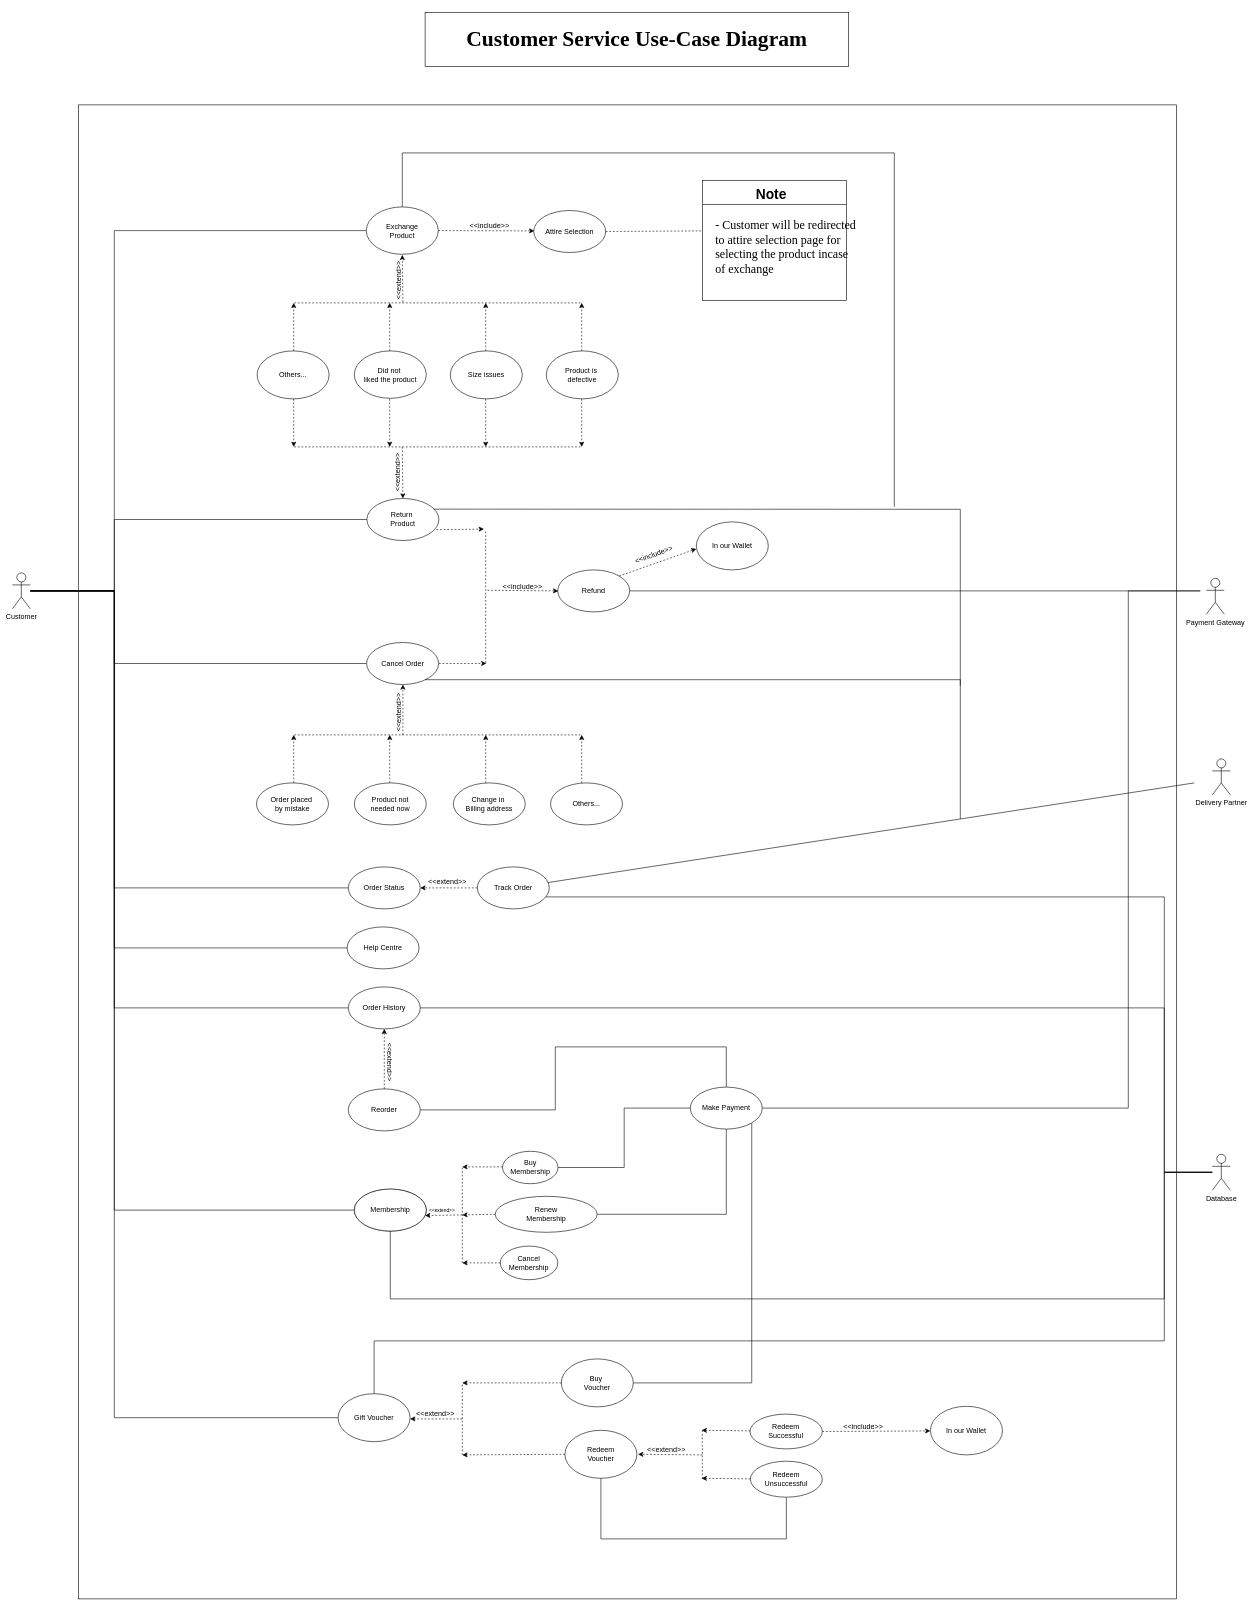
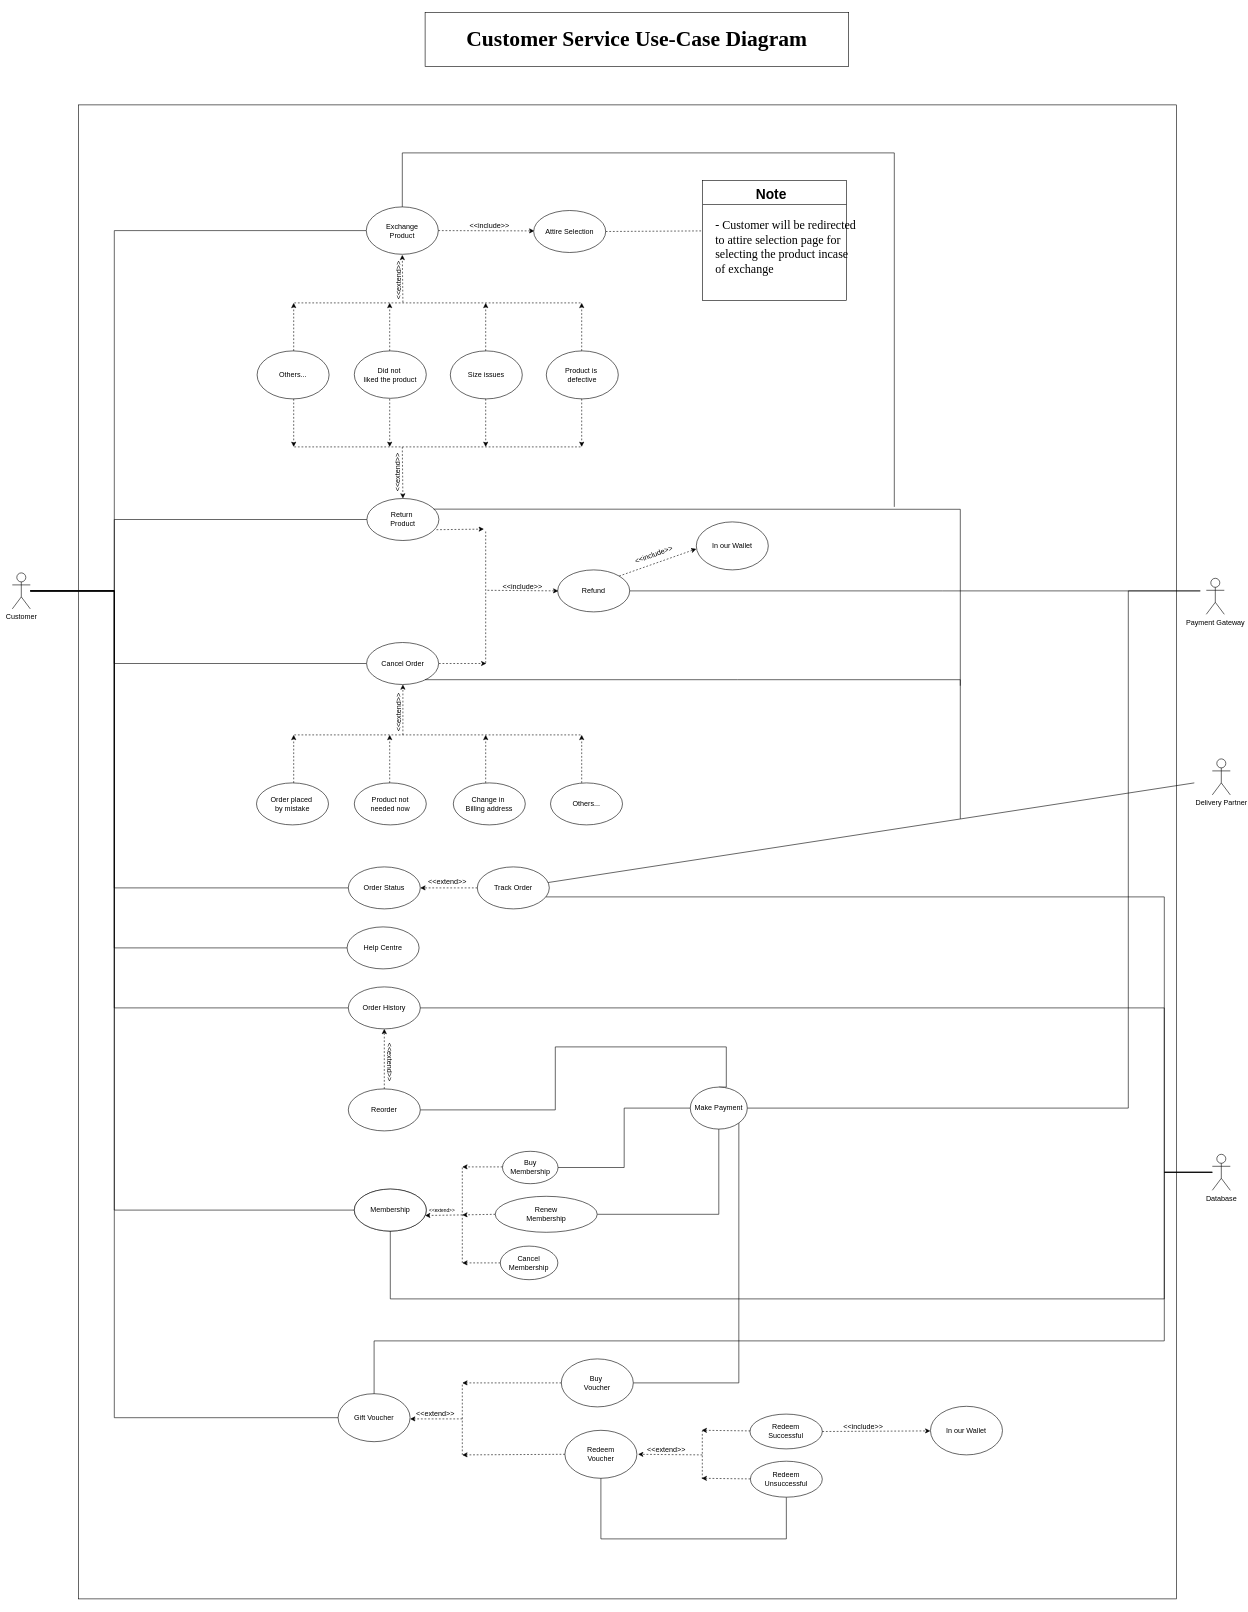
(726, 1108) -> (719, 1108)
